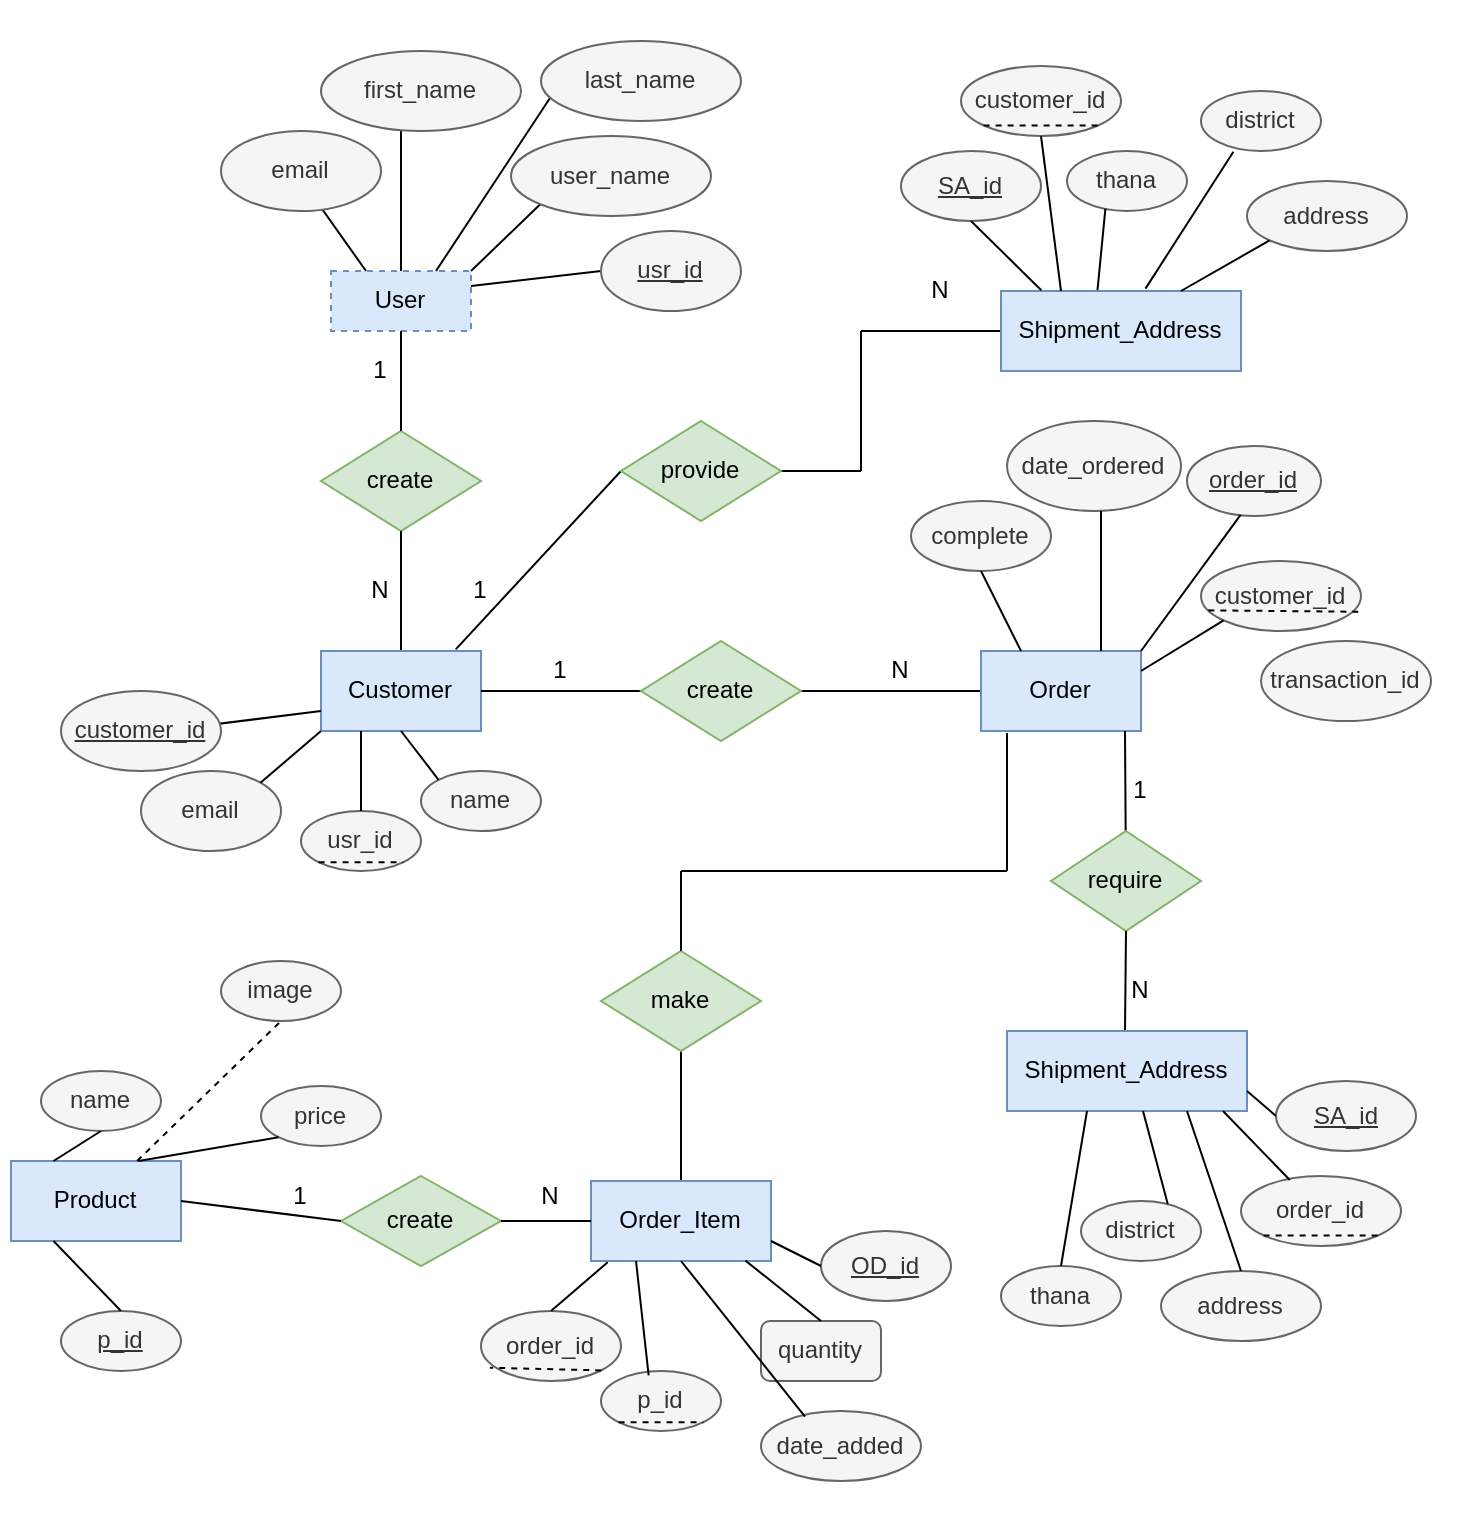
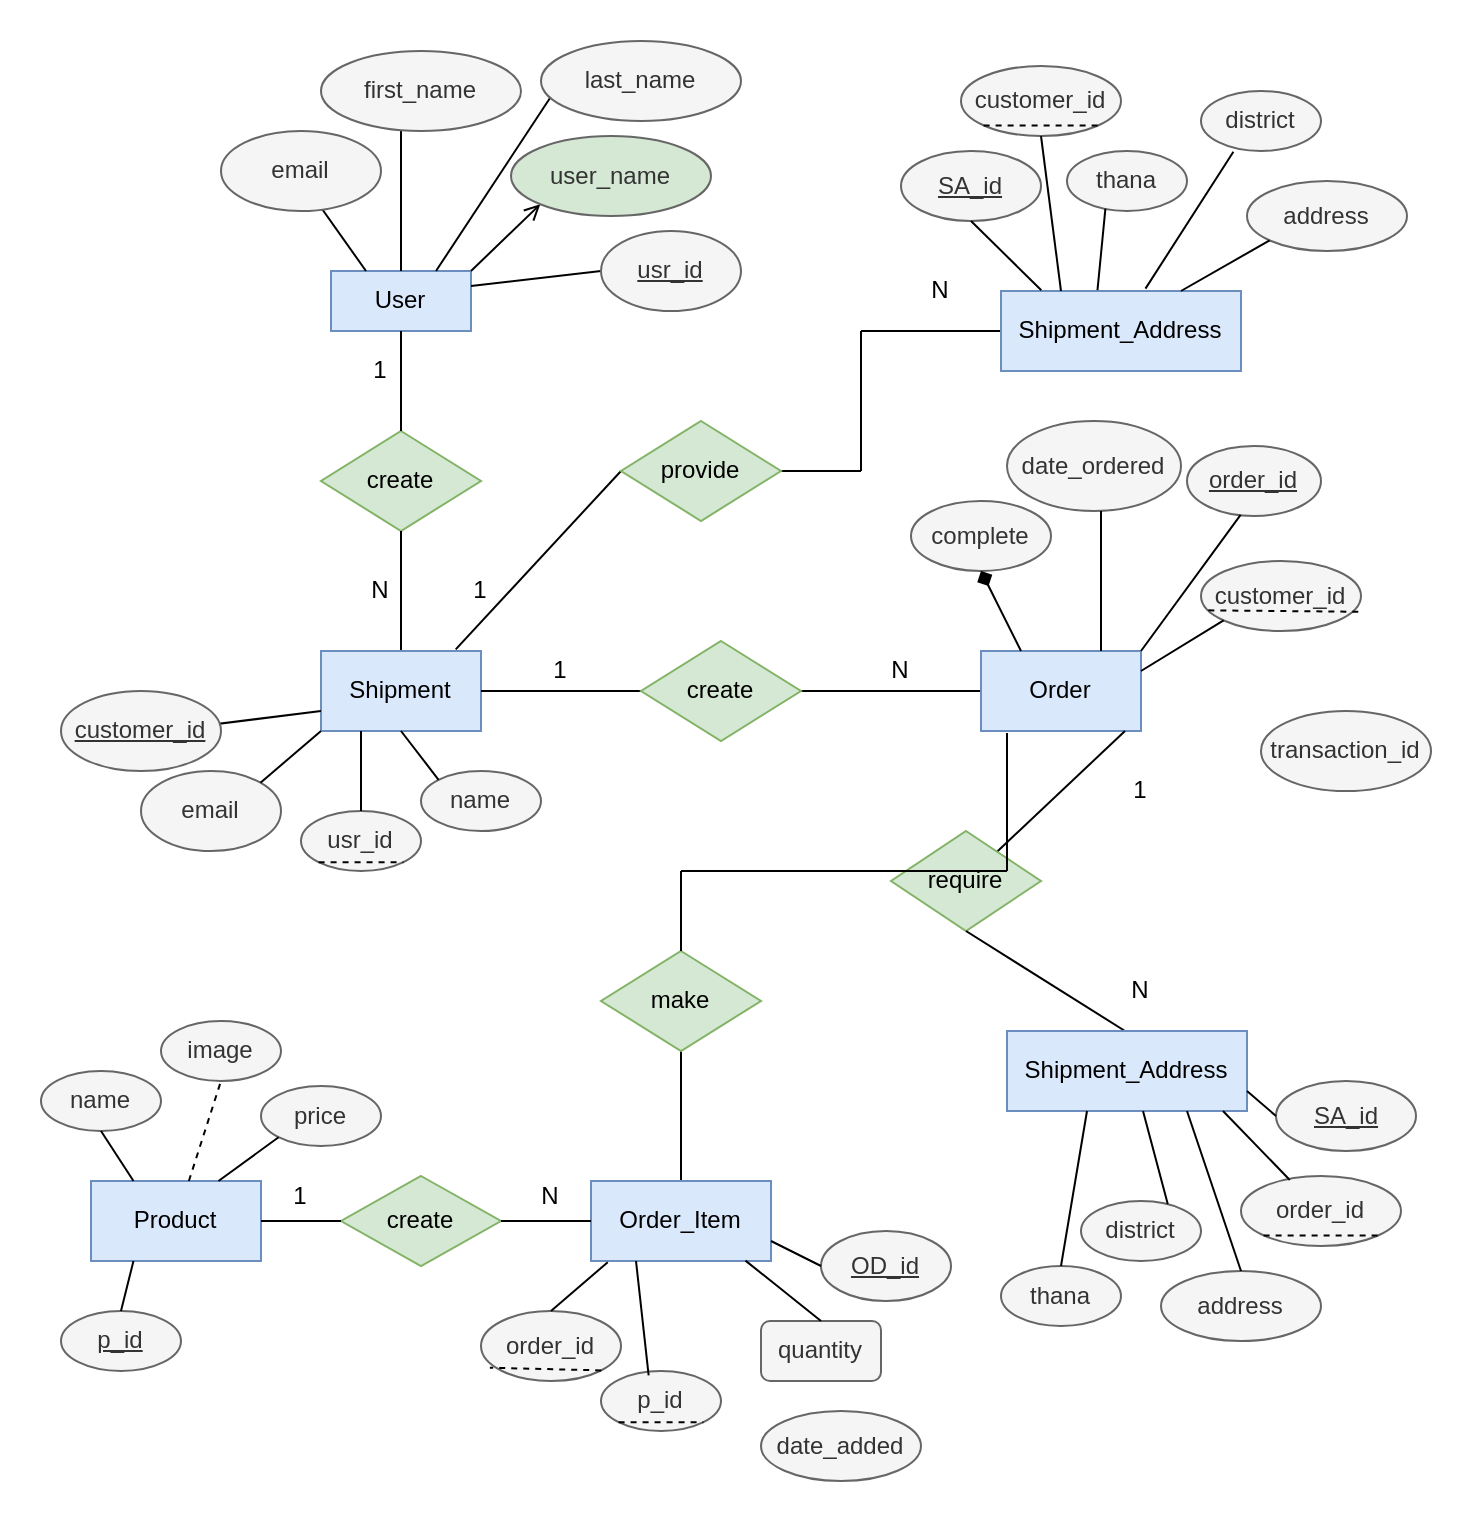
(611, 176) -> (611, 176)
(535, 209) -> (535, 209)
(401, 301) -> (401, 301)
(985, 578) -> (988, 586)
(1346, 681) -> (1346, 751)
(401, 691) -> (401, 691)
(1126, 881) -> (966, 881)
(281, 991) -> (221, 1051)
(96, 1201) -> (176, 1221)
(743, 1339) -> none
